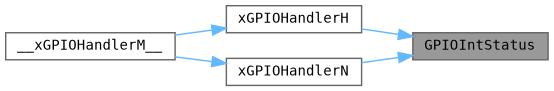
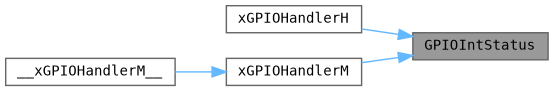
(194, 33) -> none
(294, 72) -> (294, 72)
